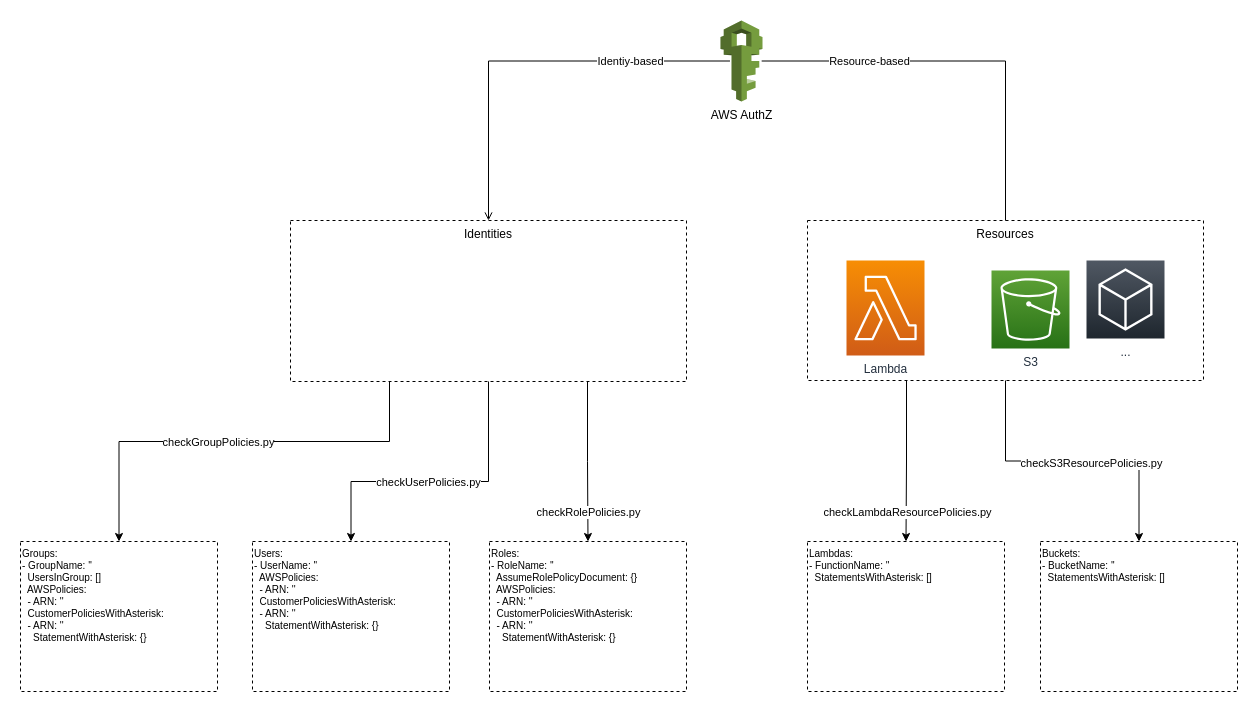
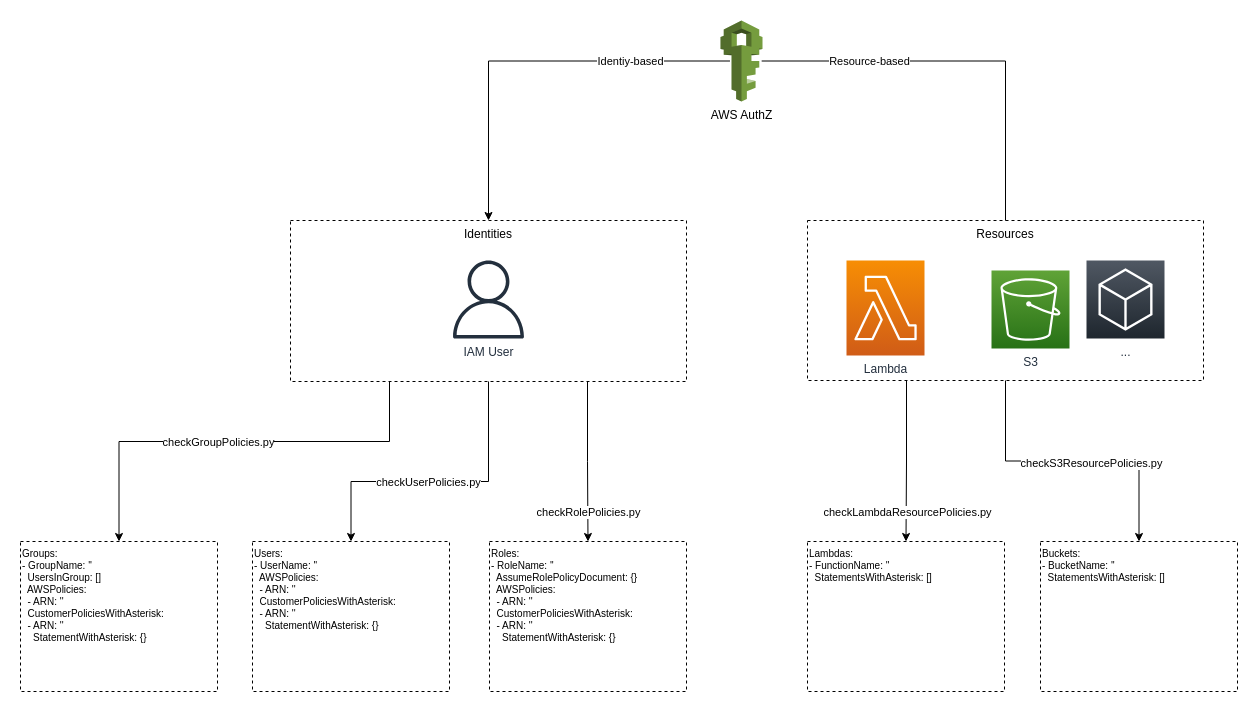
(489, 214) -> (489, 212)
none -> (489, 300)
